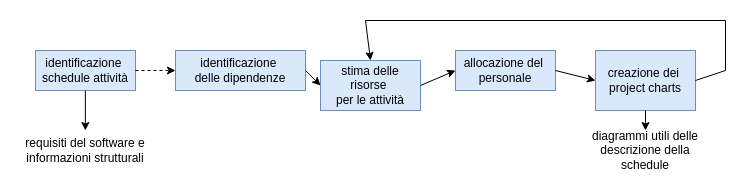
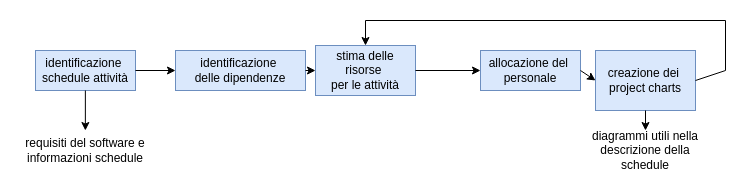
(151, 71) -> (151, 71)
(506, 71) -> (531, 71)
(371, 86) -> (366, 71)
(86, 151) -> (86, 151)
(646, 151) -> (646, 151)
